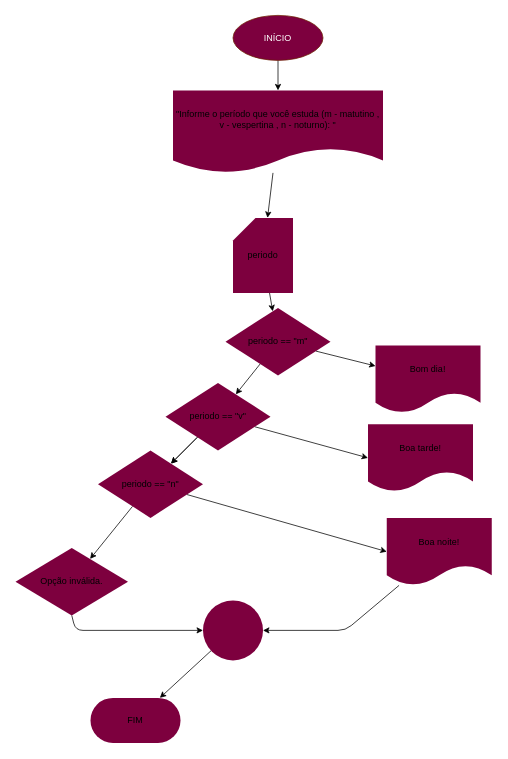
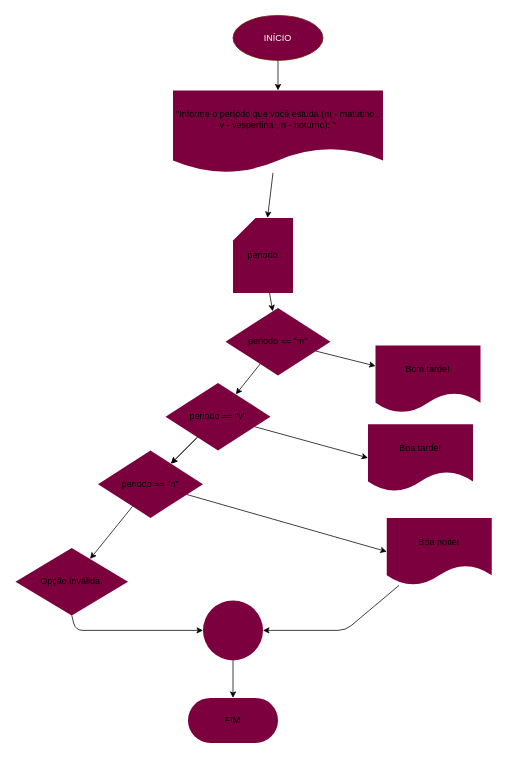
(428, 369) -> (428, 369)
(135, 720) -> (233, 720)
